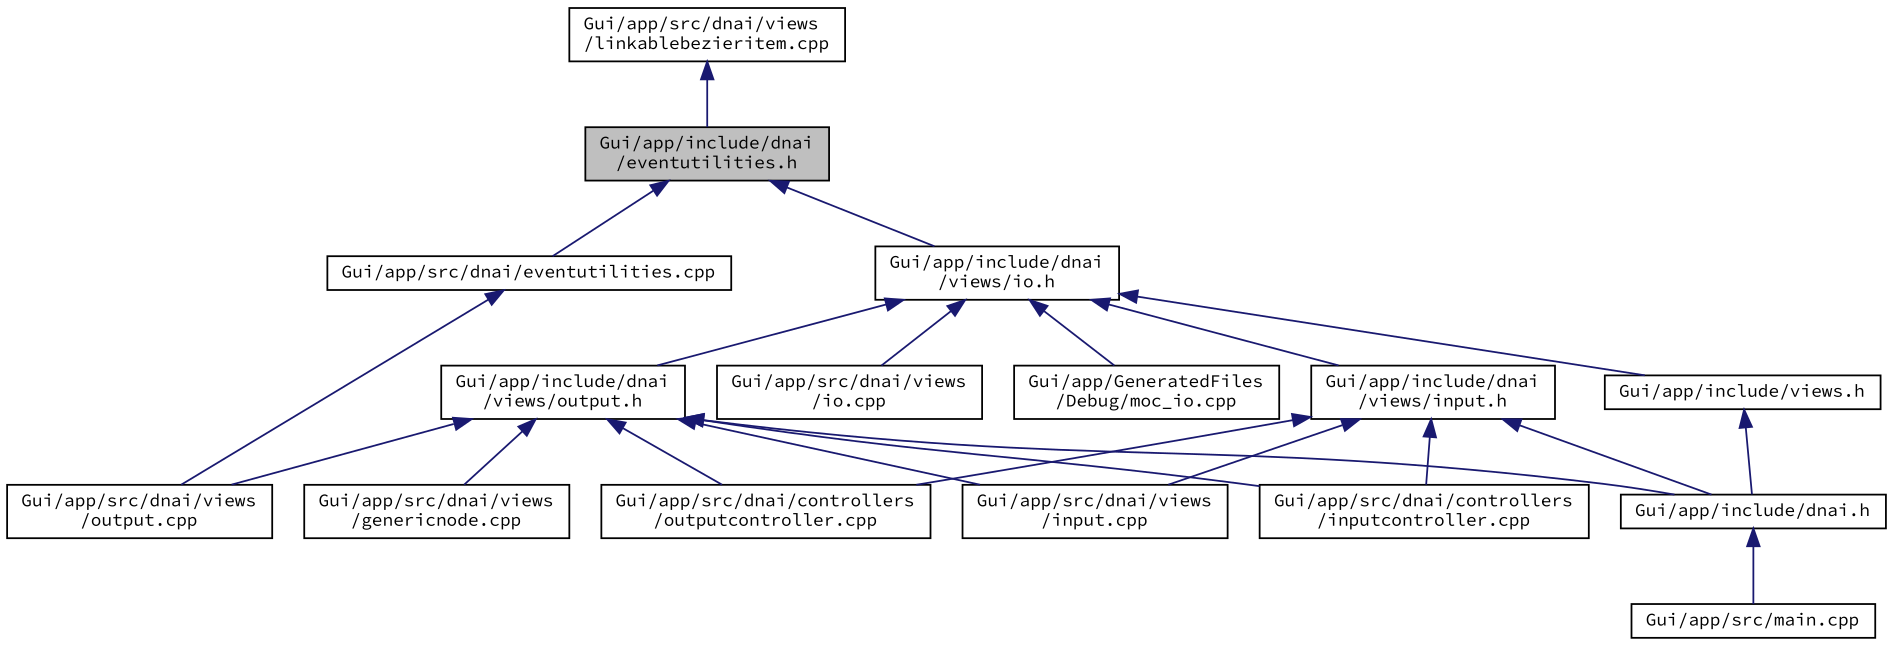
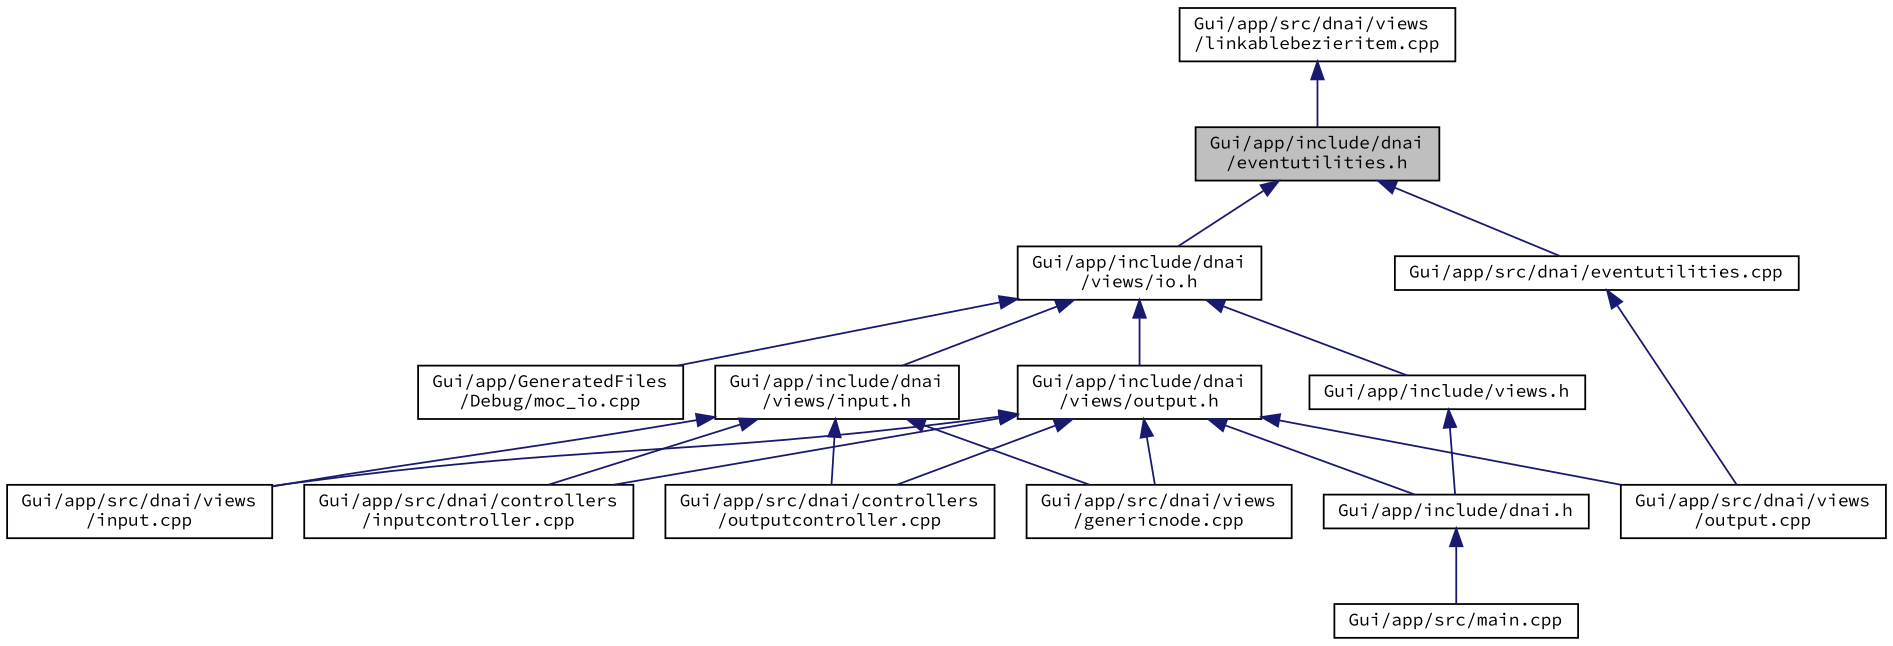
(850, 392) -> none
(1616, 460) -> (1011, 456)
